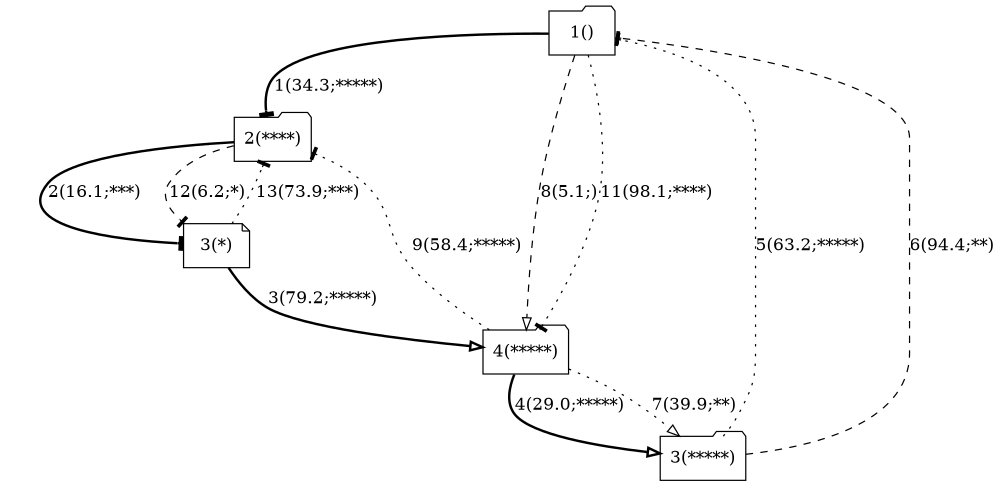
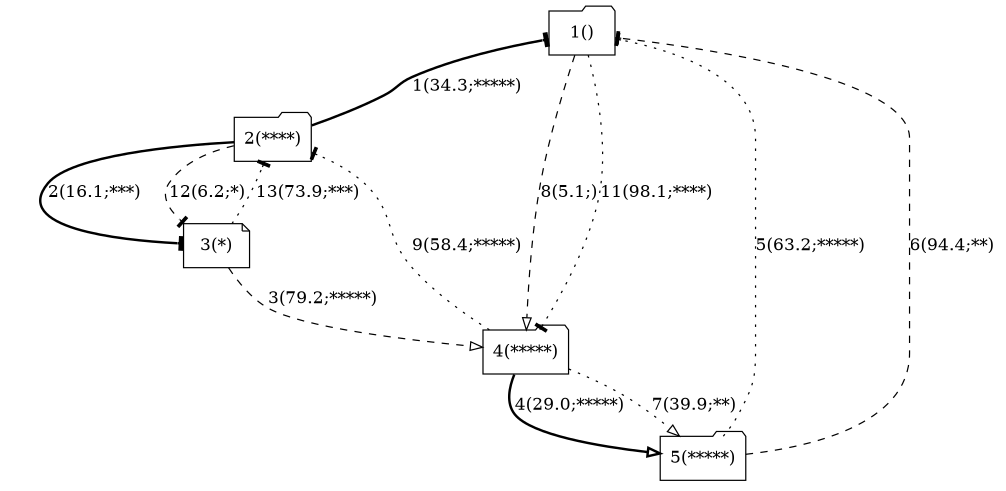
(390, 41) -> (423, 73)
(340, 329) -> (340, 329)
(703, 458) -> (703, 458)
